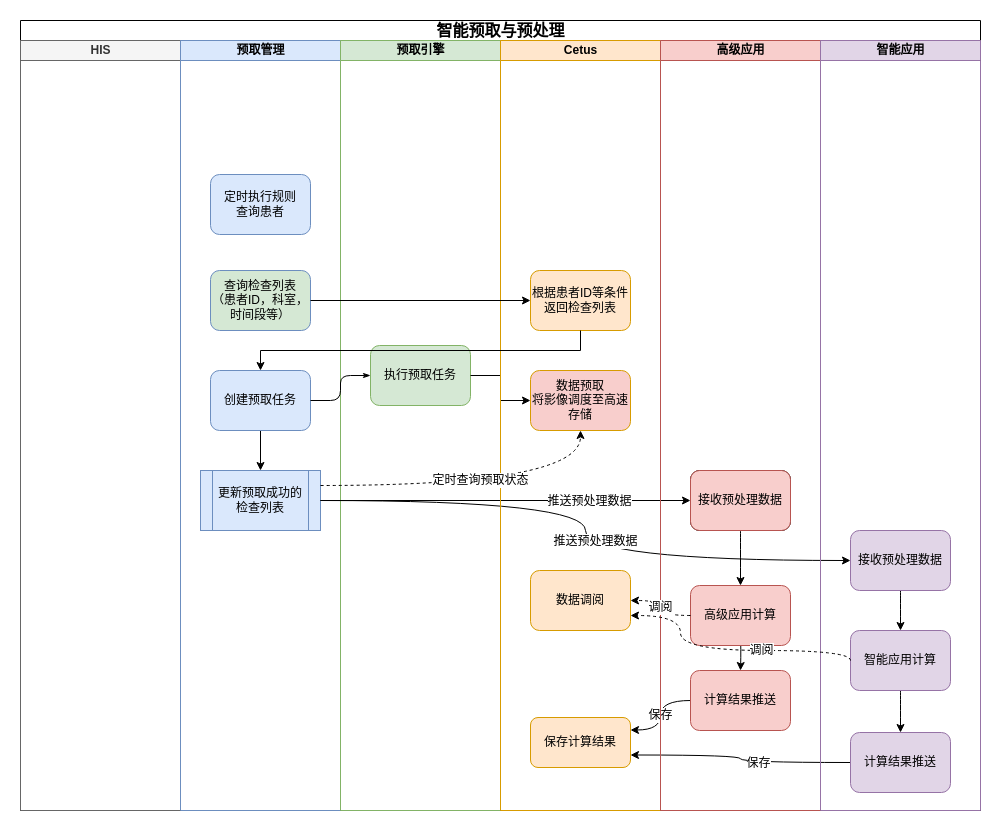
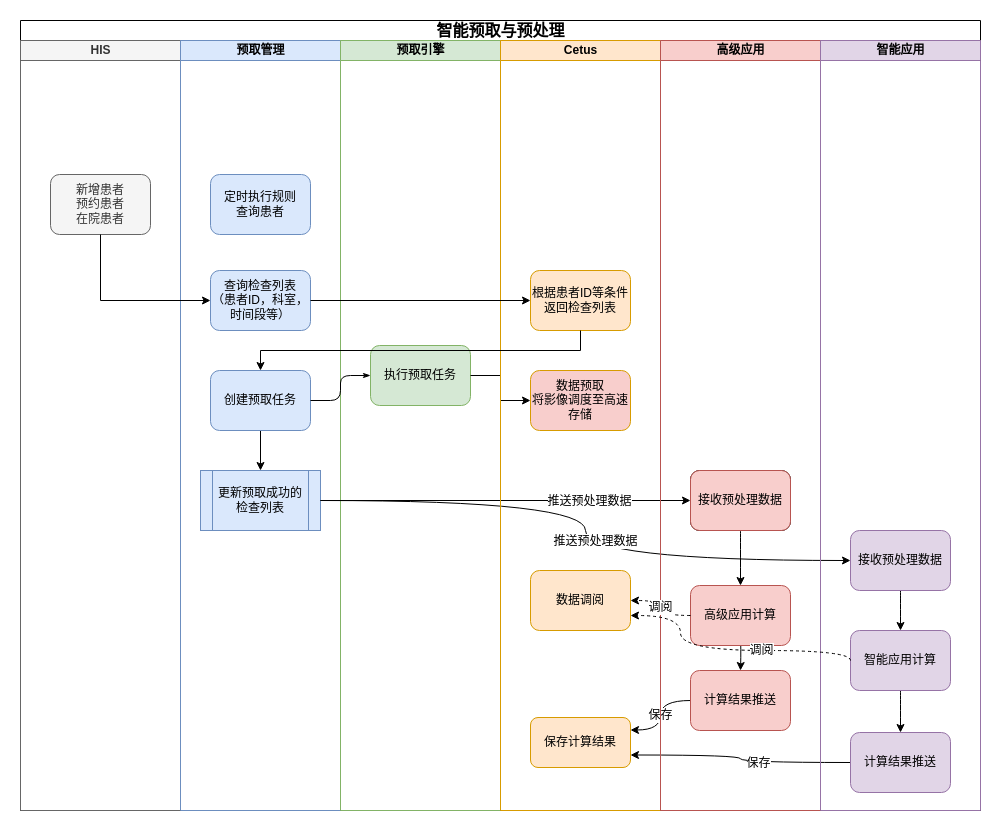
none -> (101, 205)
none -> (119, 301)
(261, 301) -> (261, 301)
(456, 481) -> none
